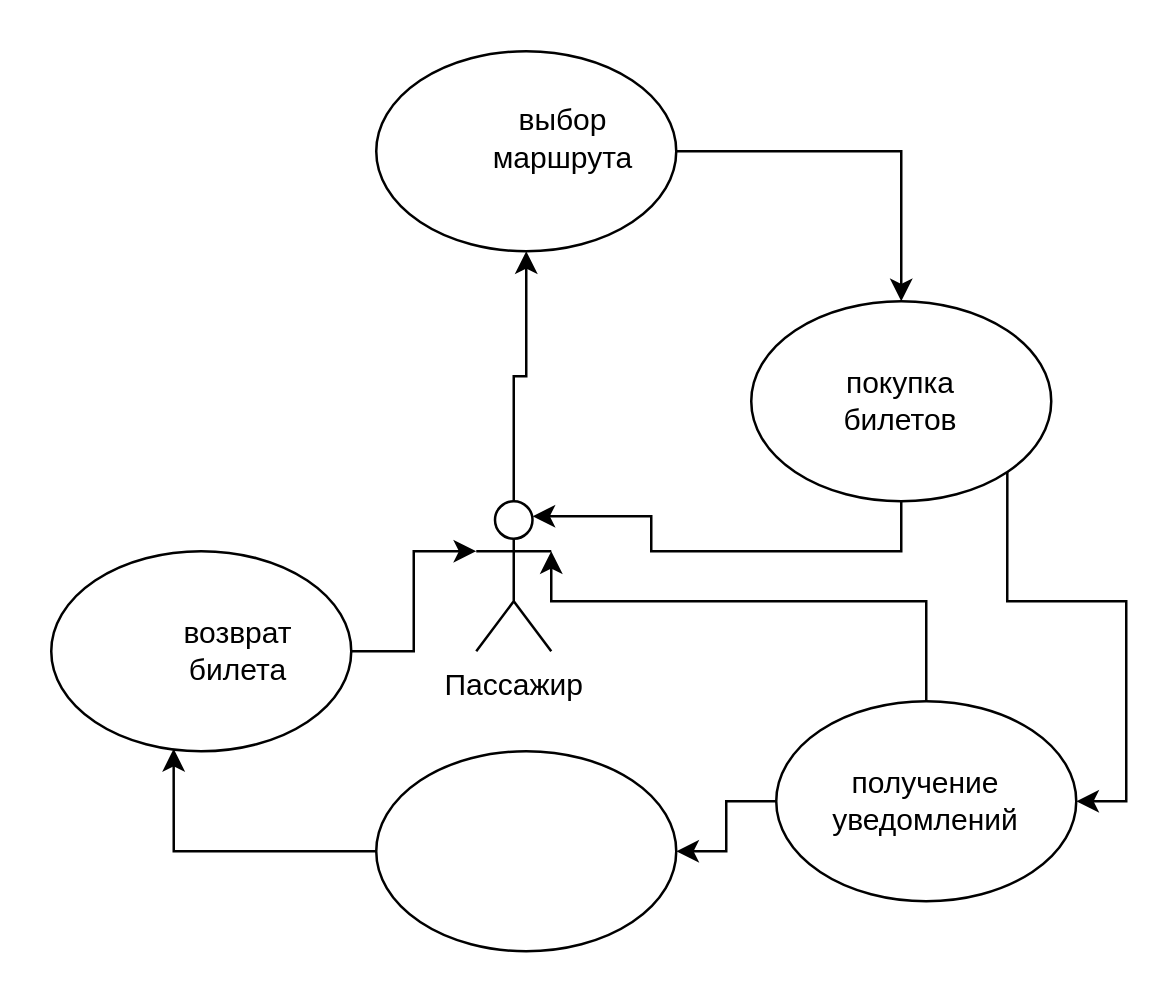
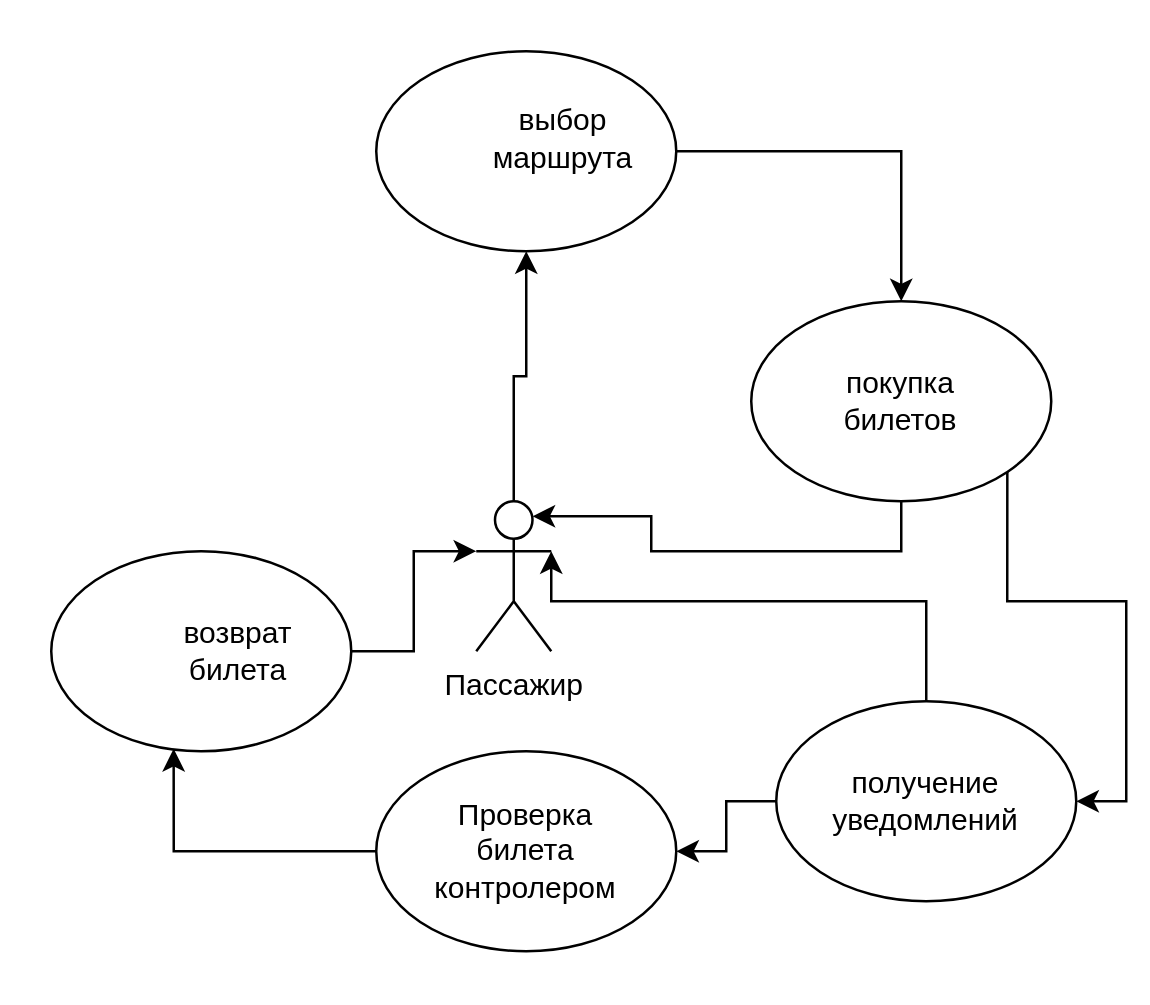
none -> (526, 851)
